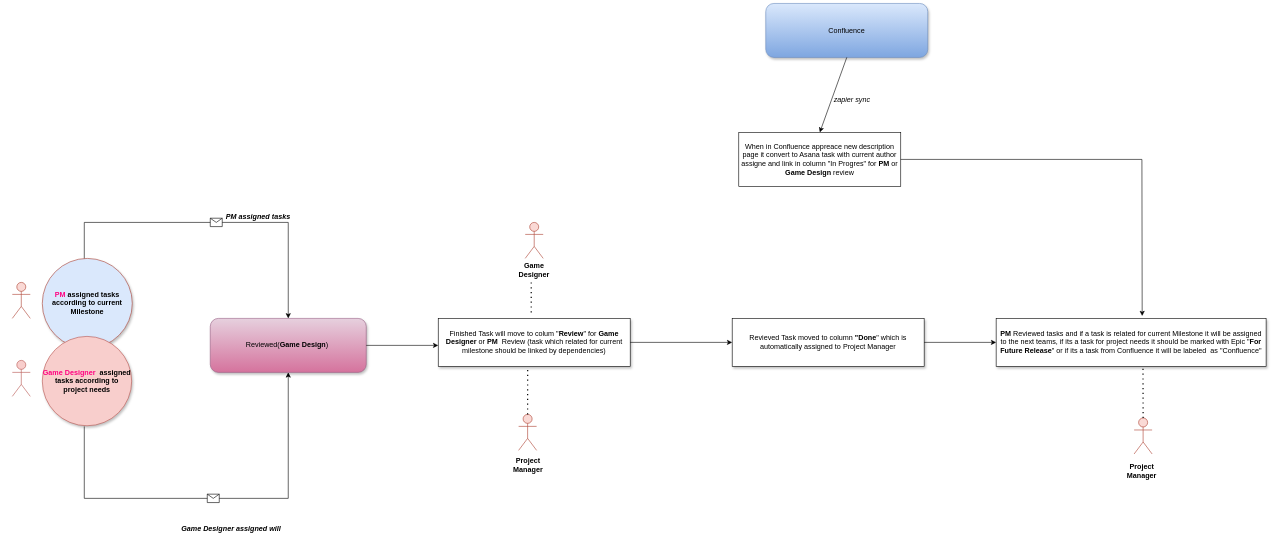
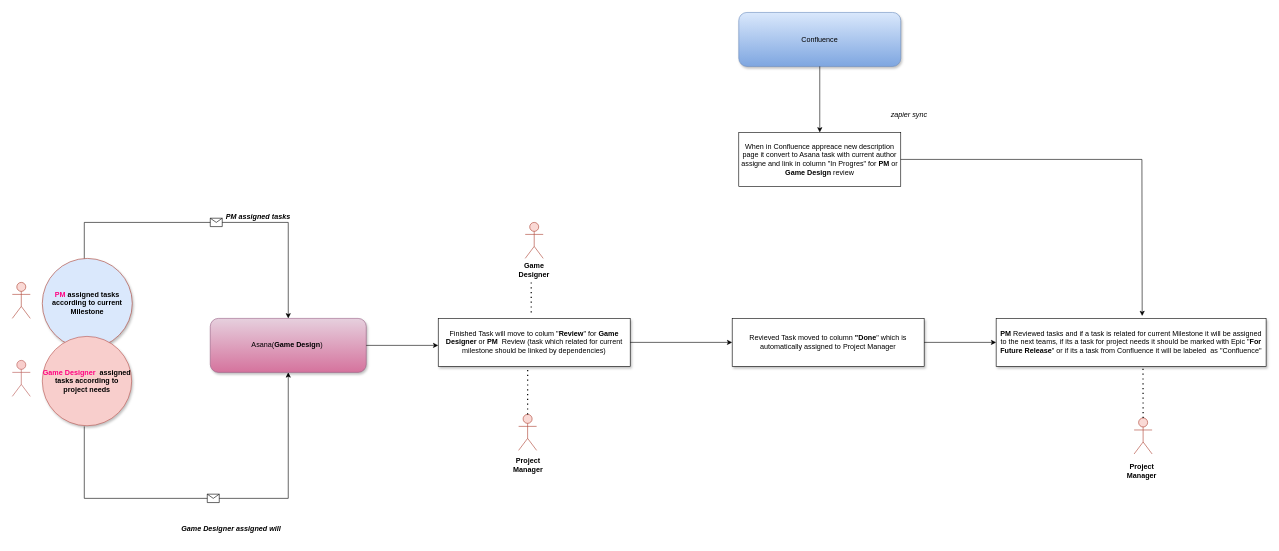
(847, 30) -> (820, 39)
(852, 99) -> (909, 114)
(288, 345) -> (288, 345)
